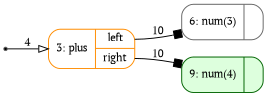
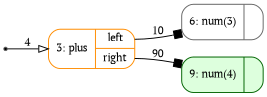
(158, 55) -> (158, 55)
